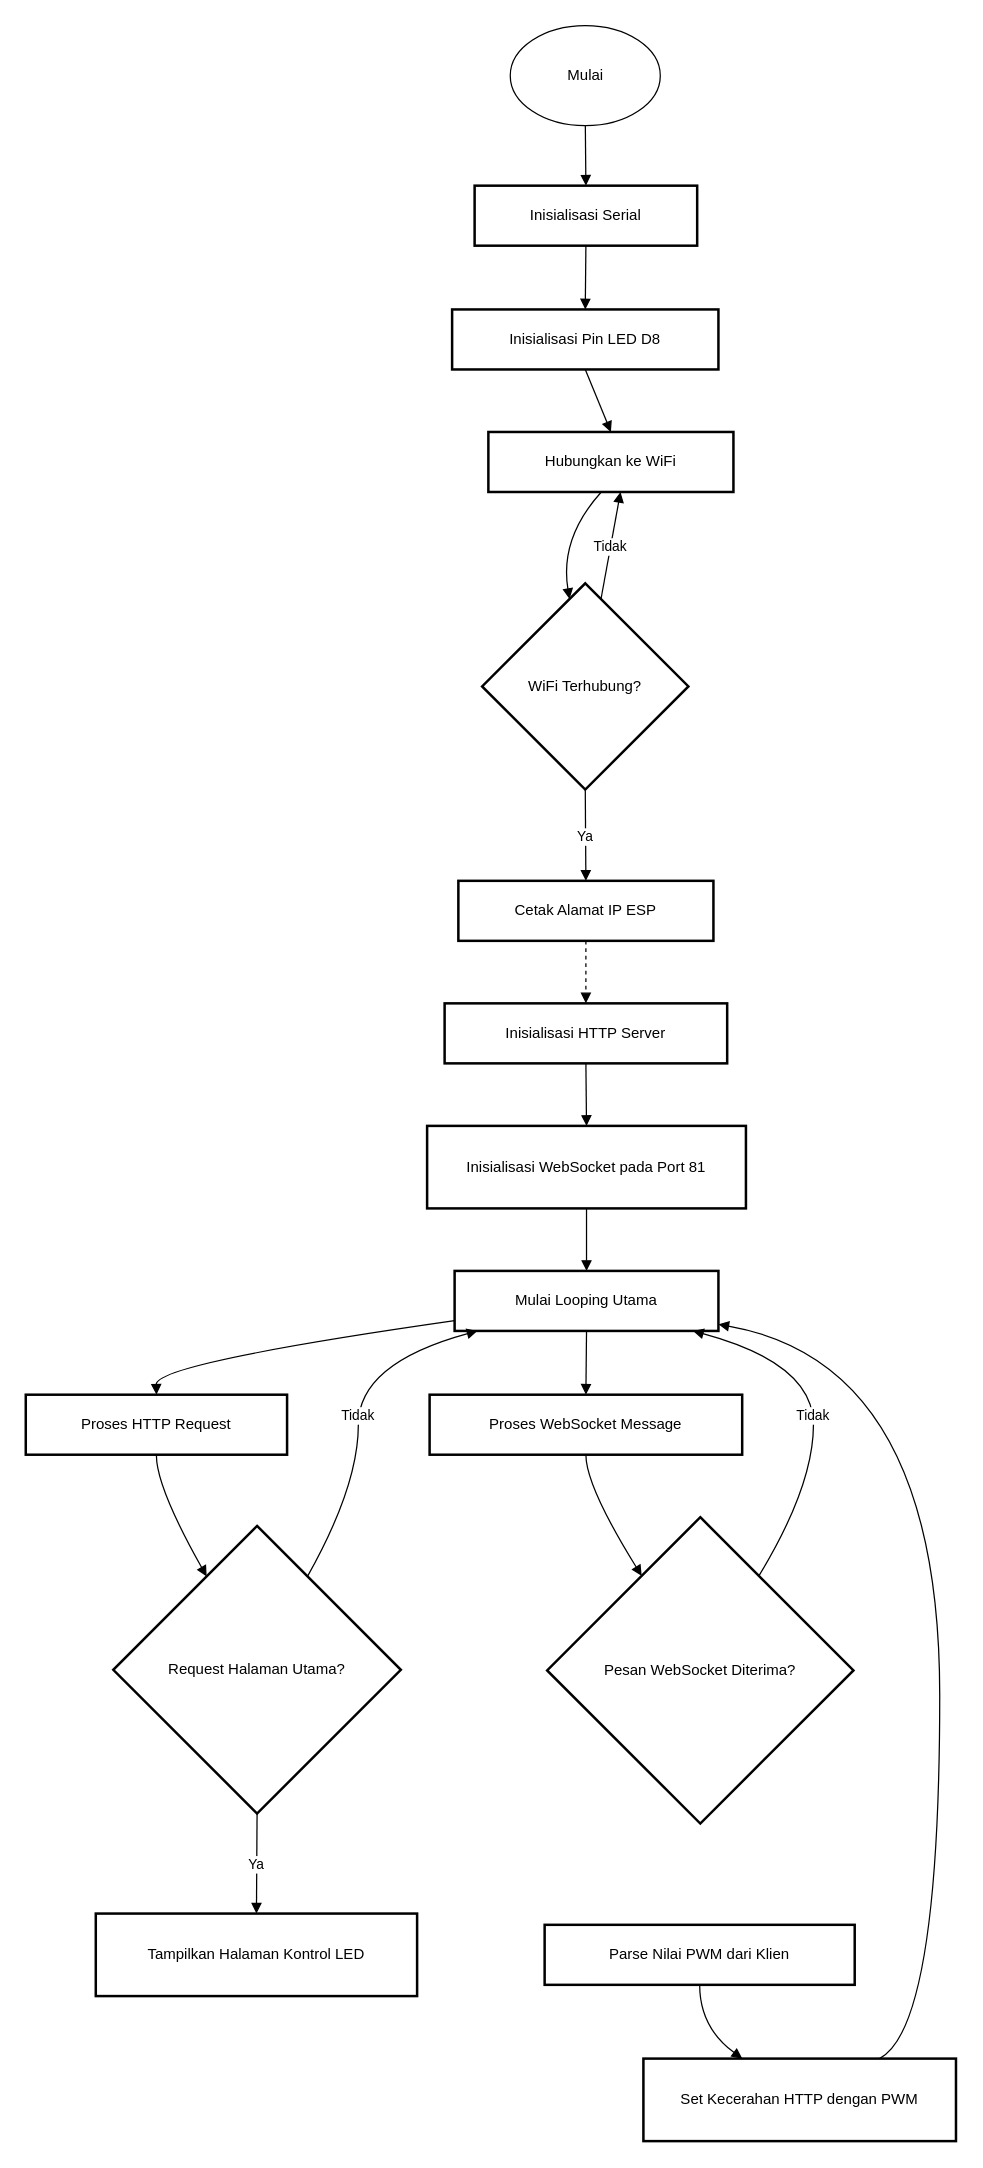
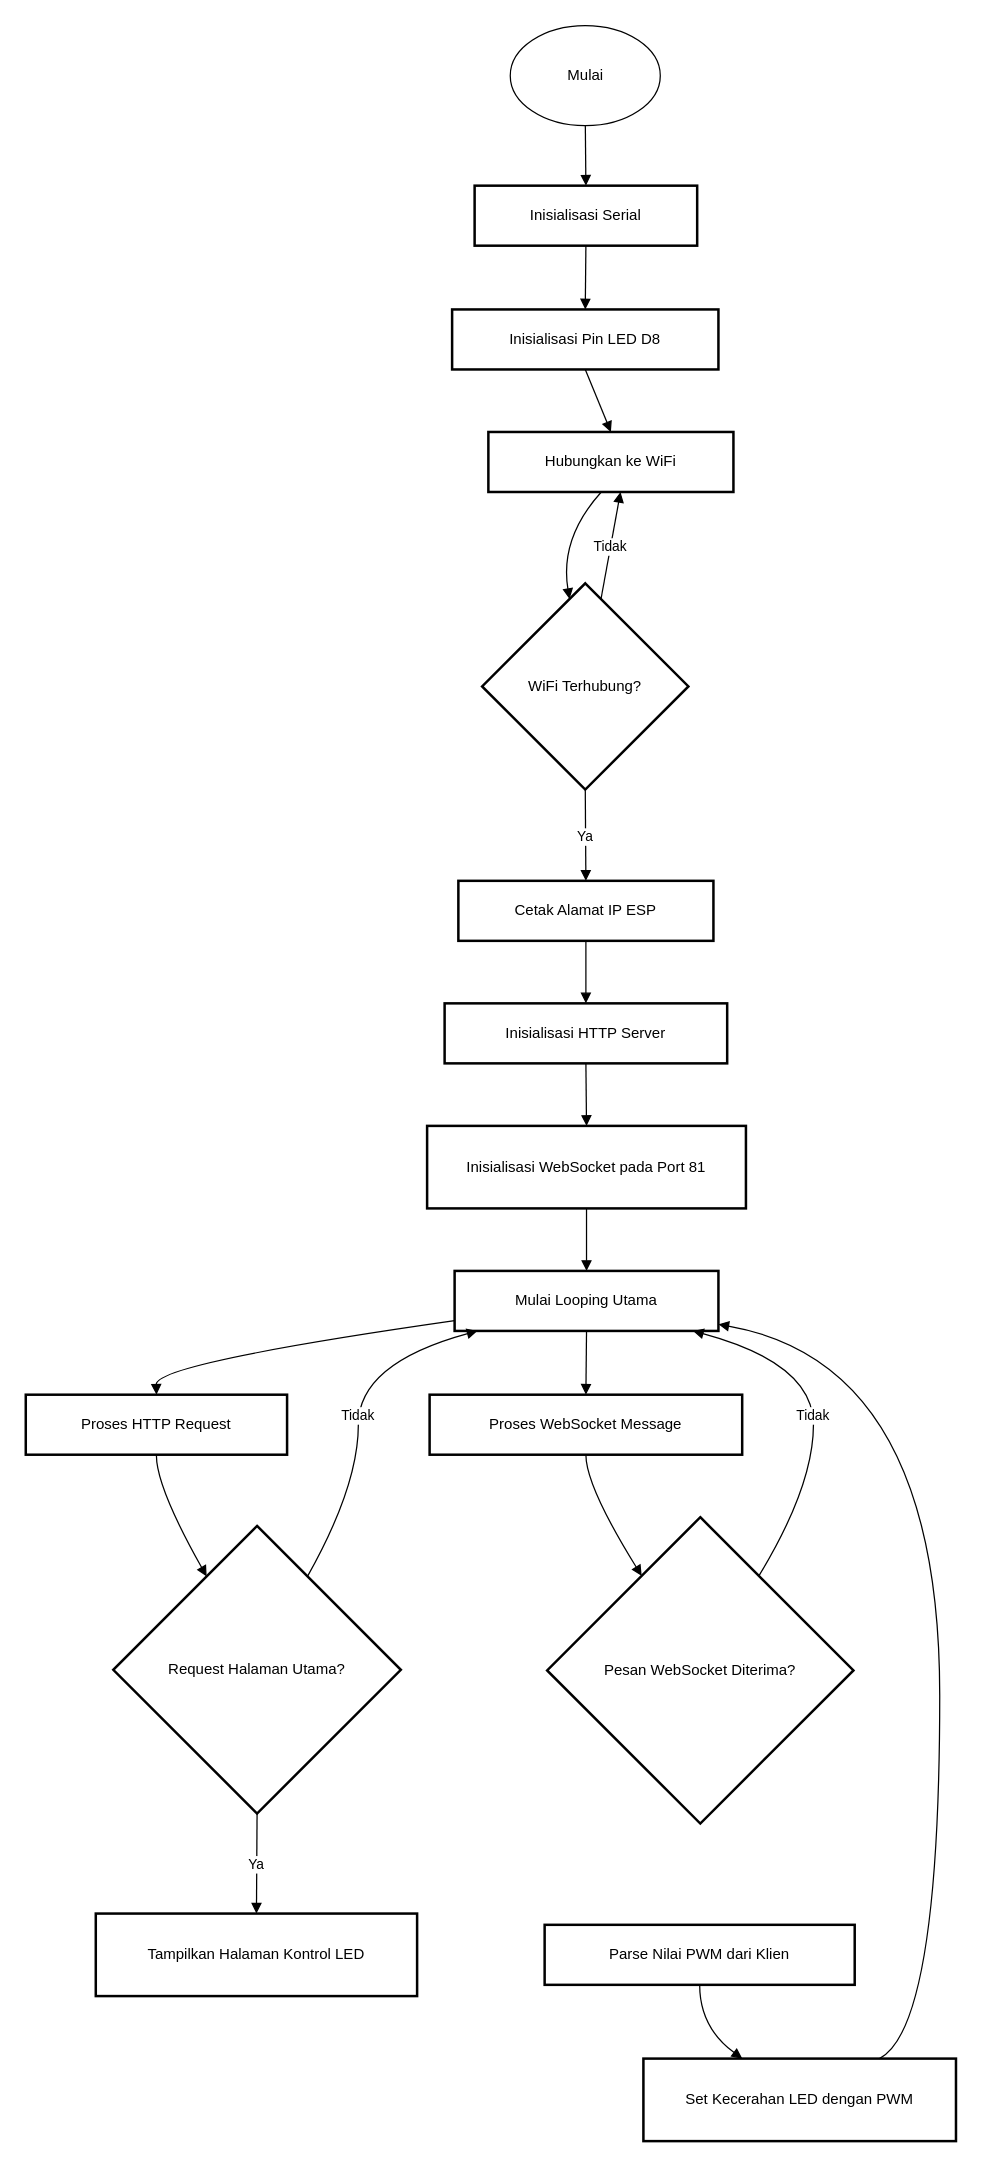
(586, 969) -> (586, 969)
(799, 2099) -> (799, 2099)
